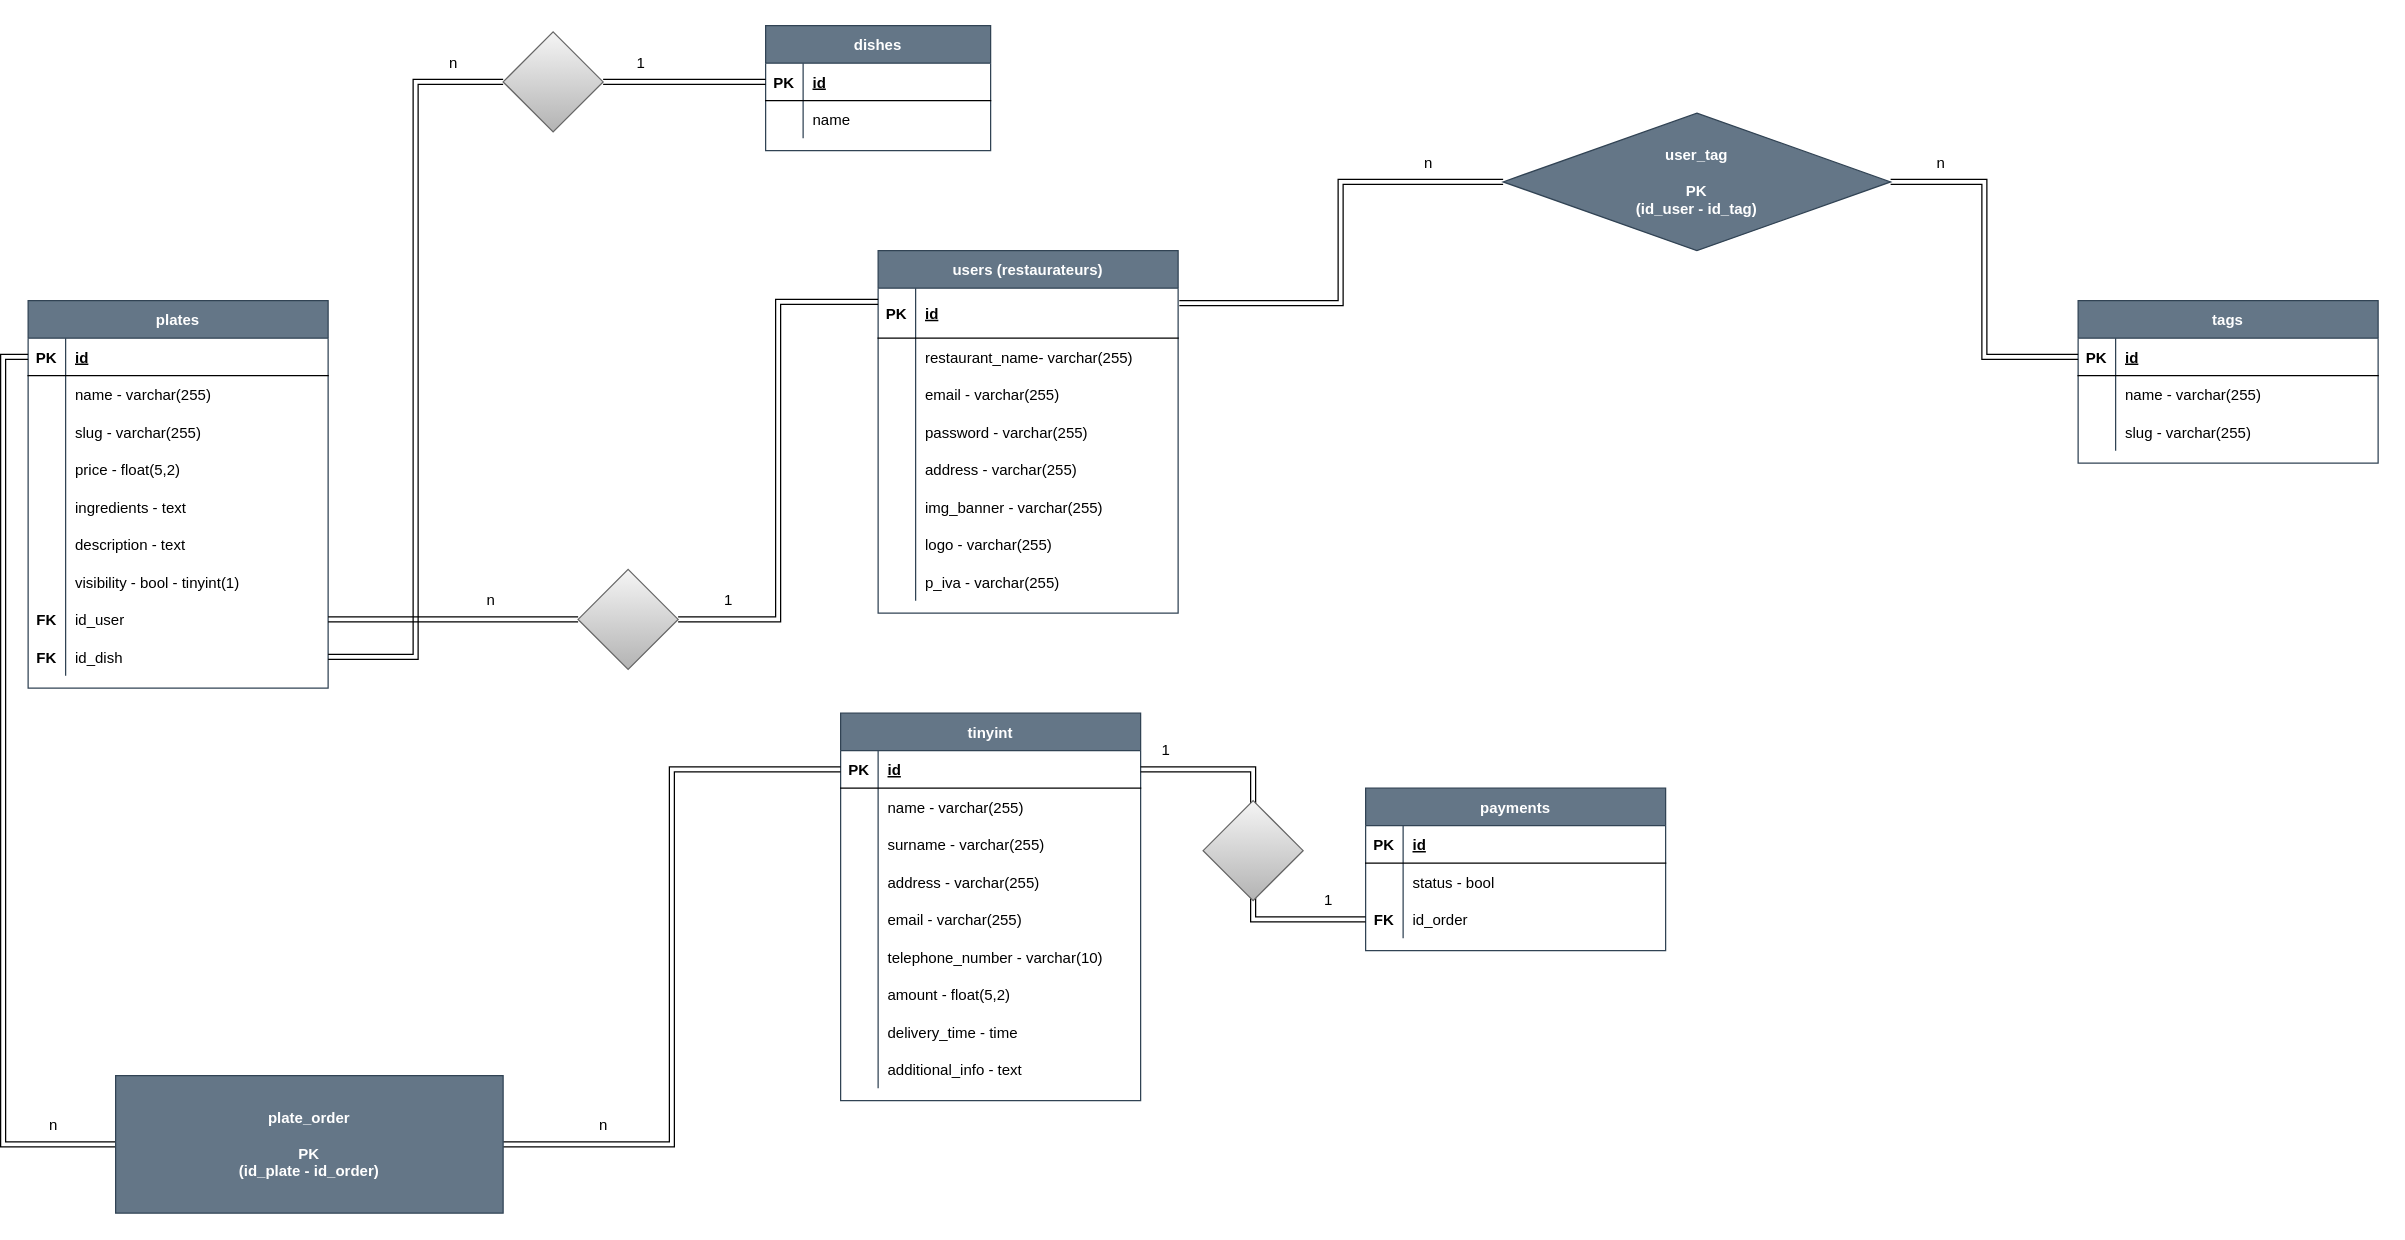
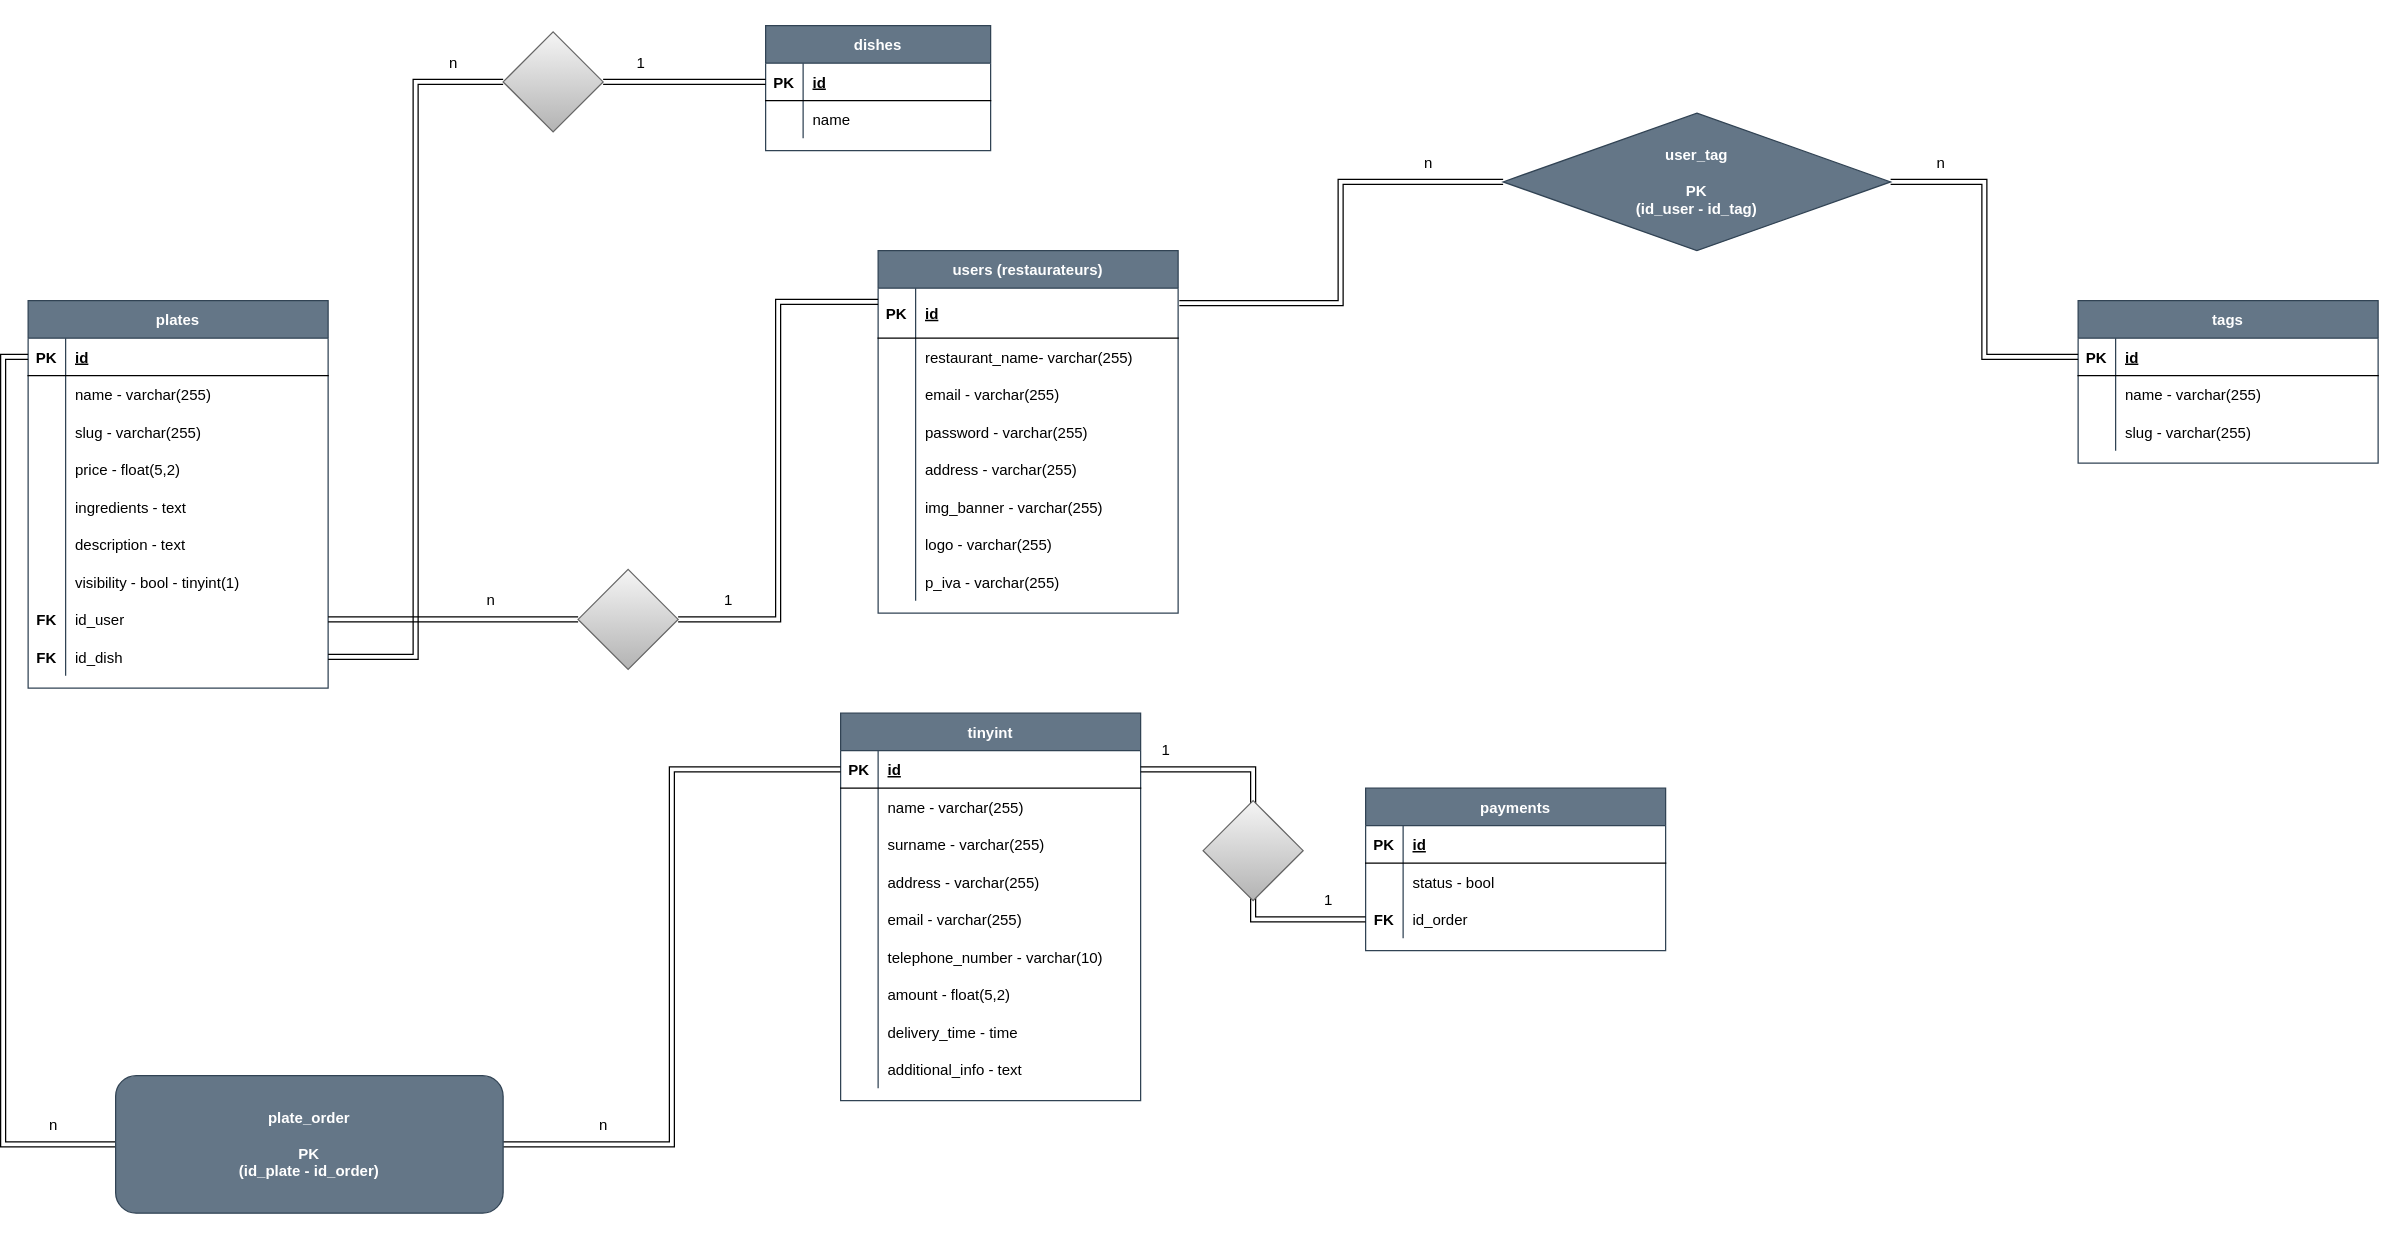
(309, 1144) -> (309, 1144)
